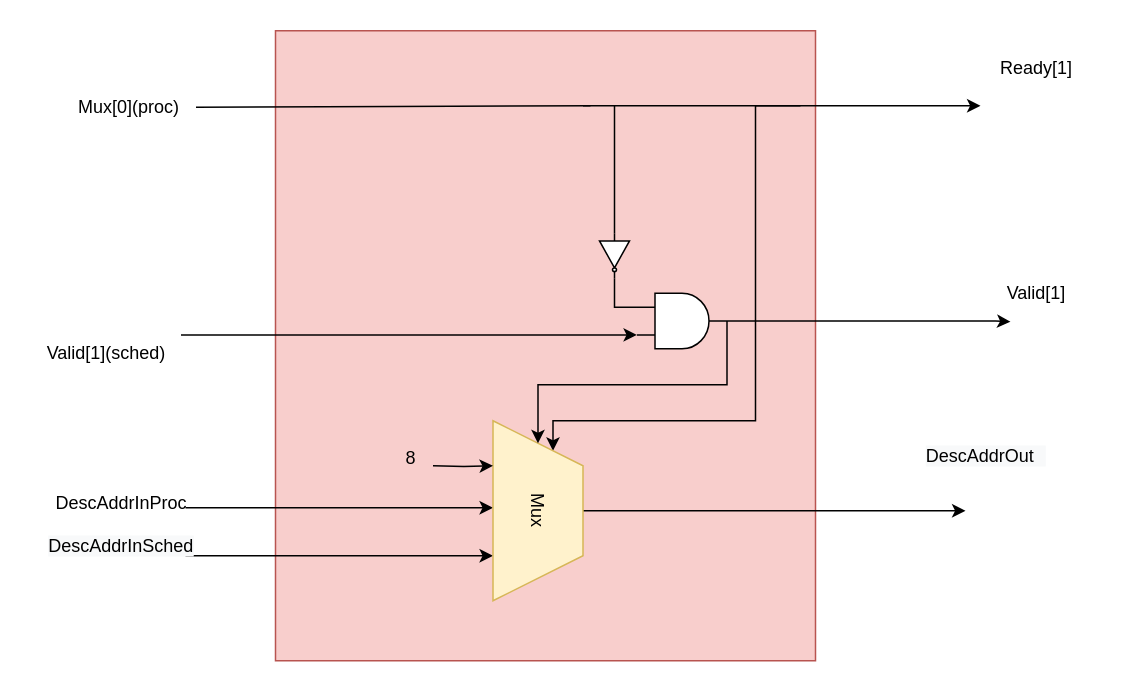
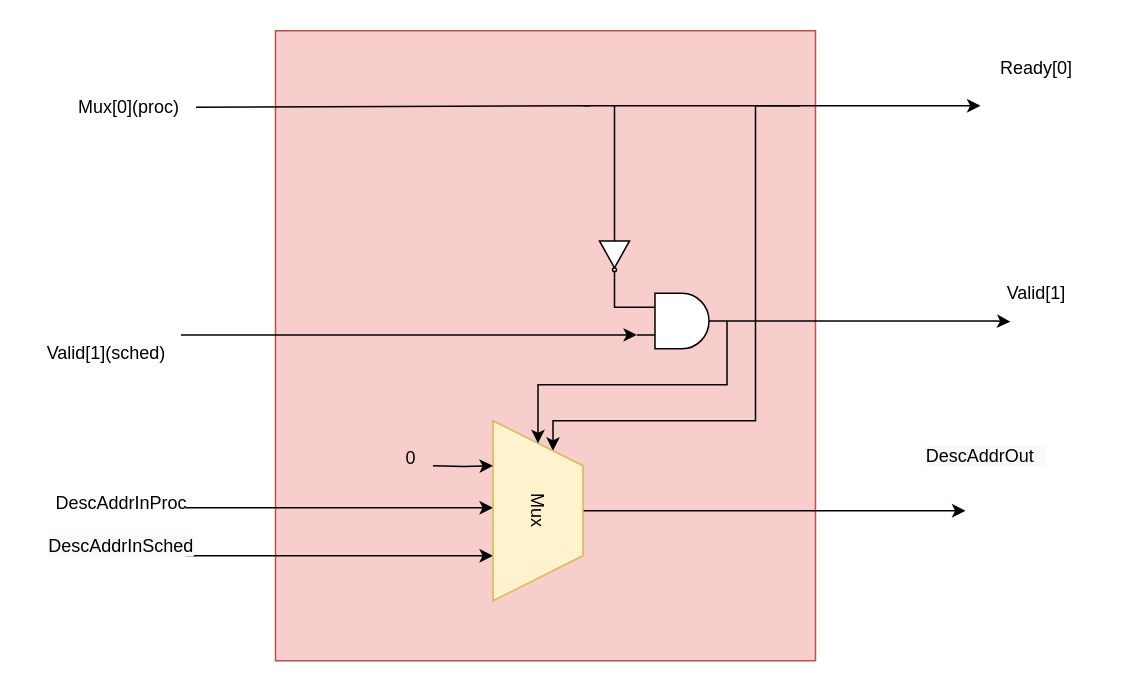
(1037, 68) -> (1037, 68)
(411, 458) -> (411, 458)
